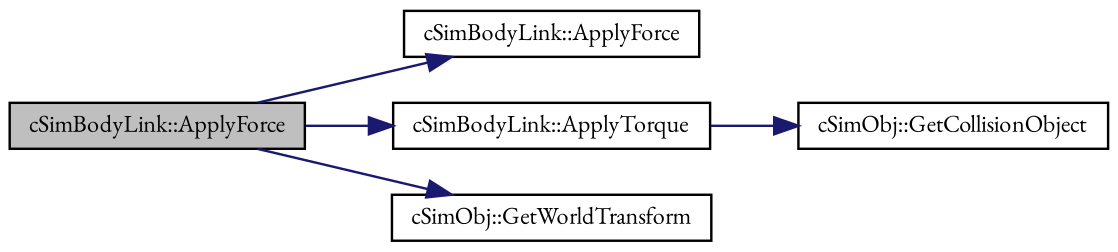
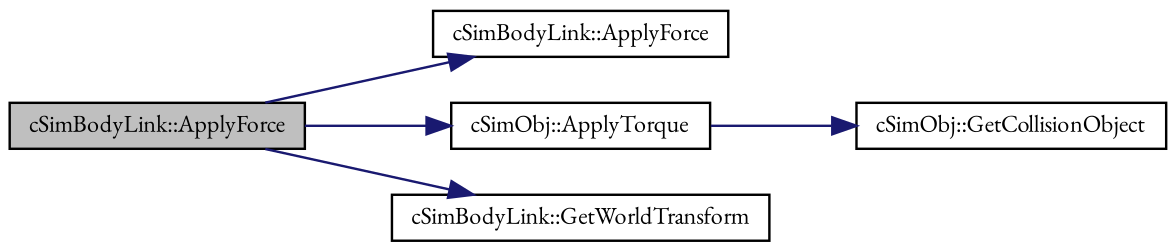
(552, 126) -> (581, 126)
(552, 218) -> (581, 218)
